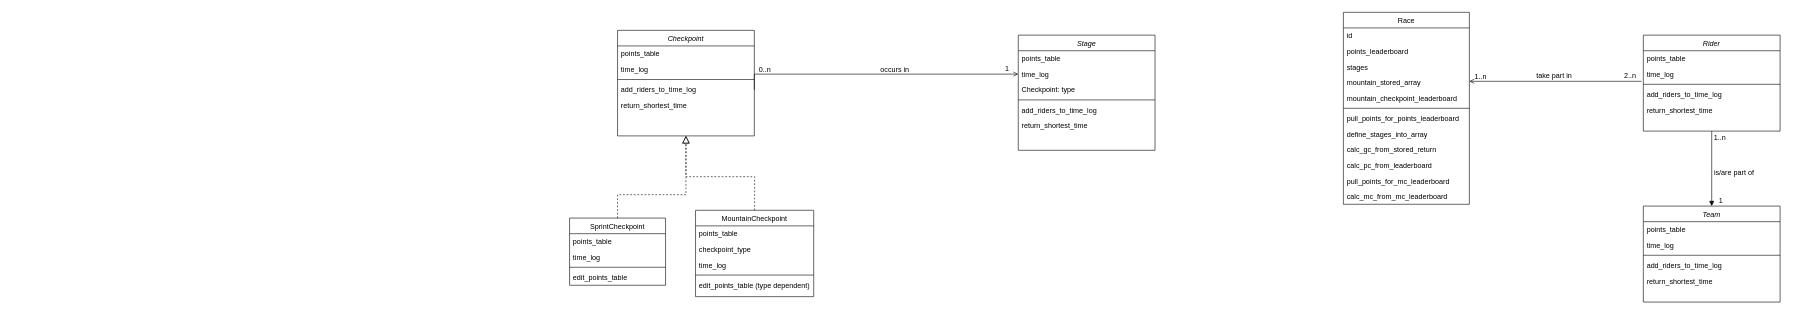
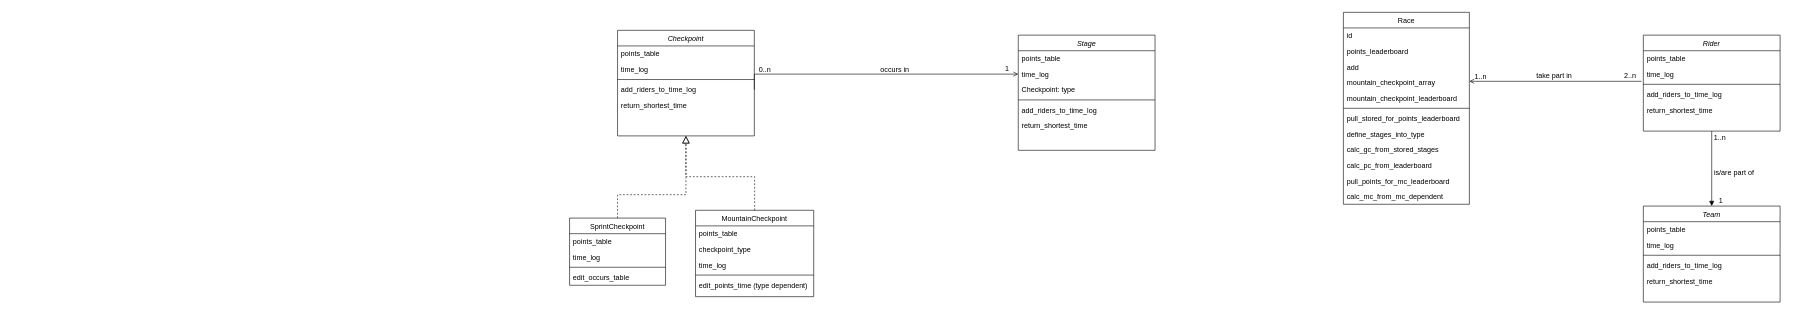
(1359, 67) -> (1353, 67)
(1388, 83) -> (1396, 83)
(1411, 119) -> (1412, 119)
(1394, 134) -> (1391, 134)
(1398, 150) -> (1398, 150)
(1400, 197) -> (1396, 197)
(604, 278) -> (605, 278)
(763, 286) -> (761, 286)
